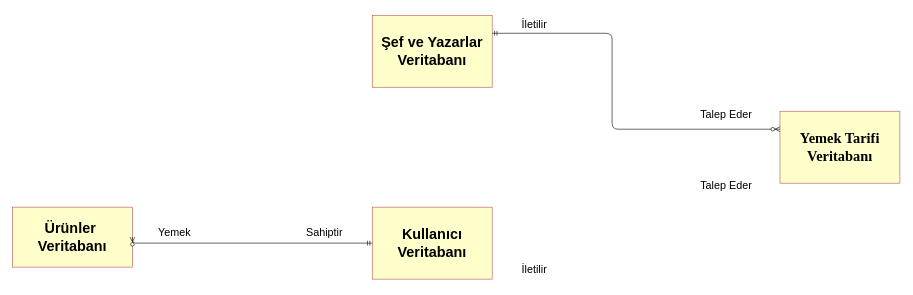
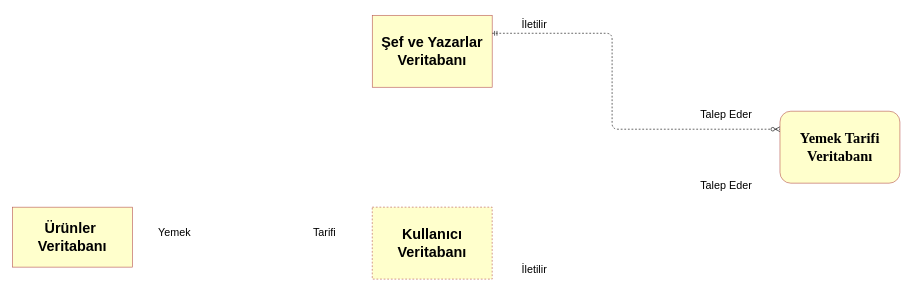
(612, 105) -> (612, 105)
(840, 147) -> (840, 147)
(325, 233) -> (325, 233)
(248, 243) -> none
(432, 243) -> (432, 243)
